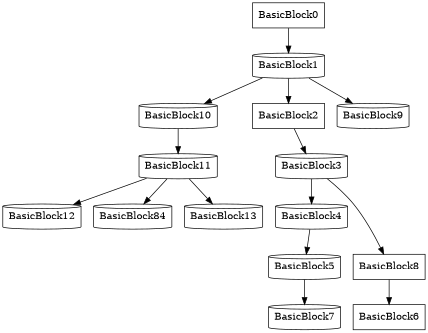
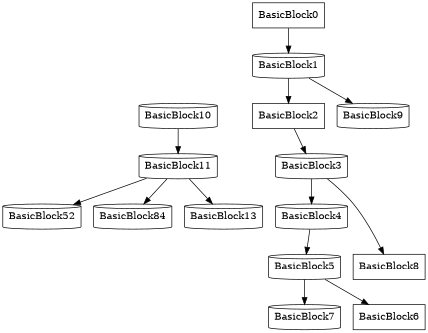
(237, 89) -> none
(42, 217) -> (42, 217)
(389, 289) -> (344, 290)
